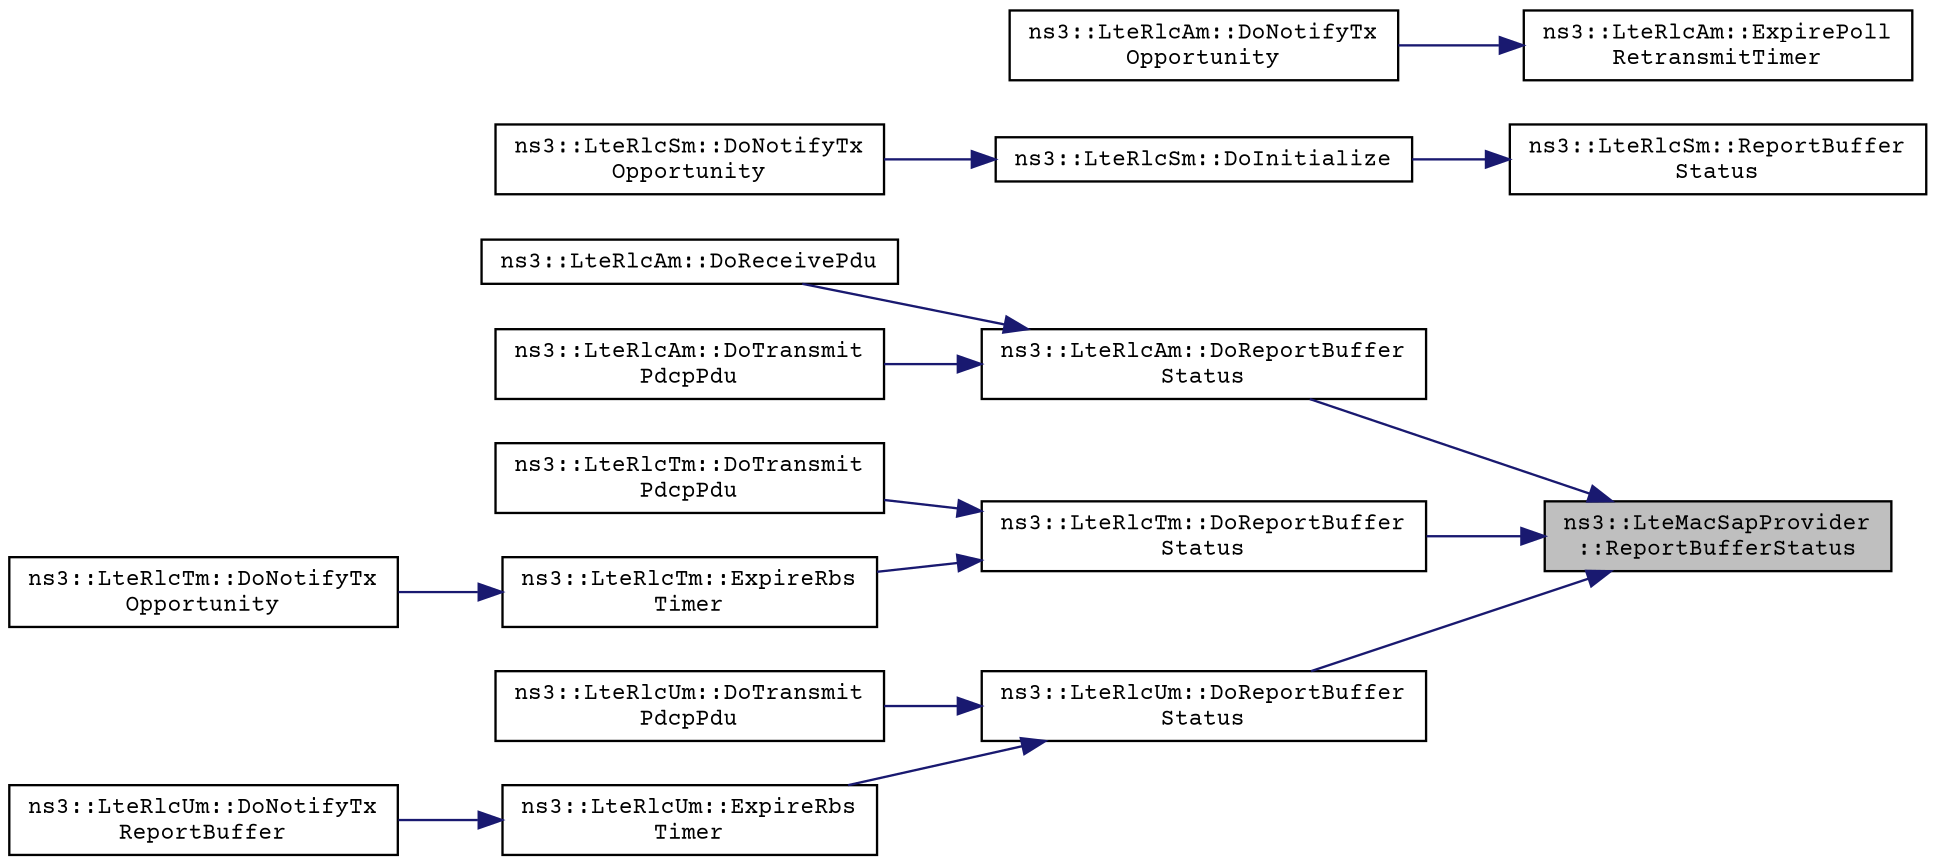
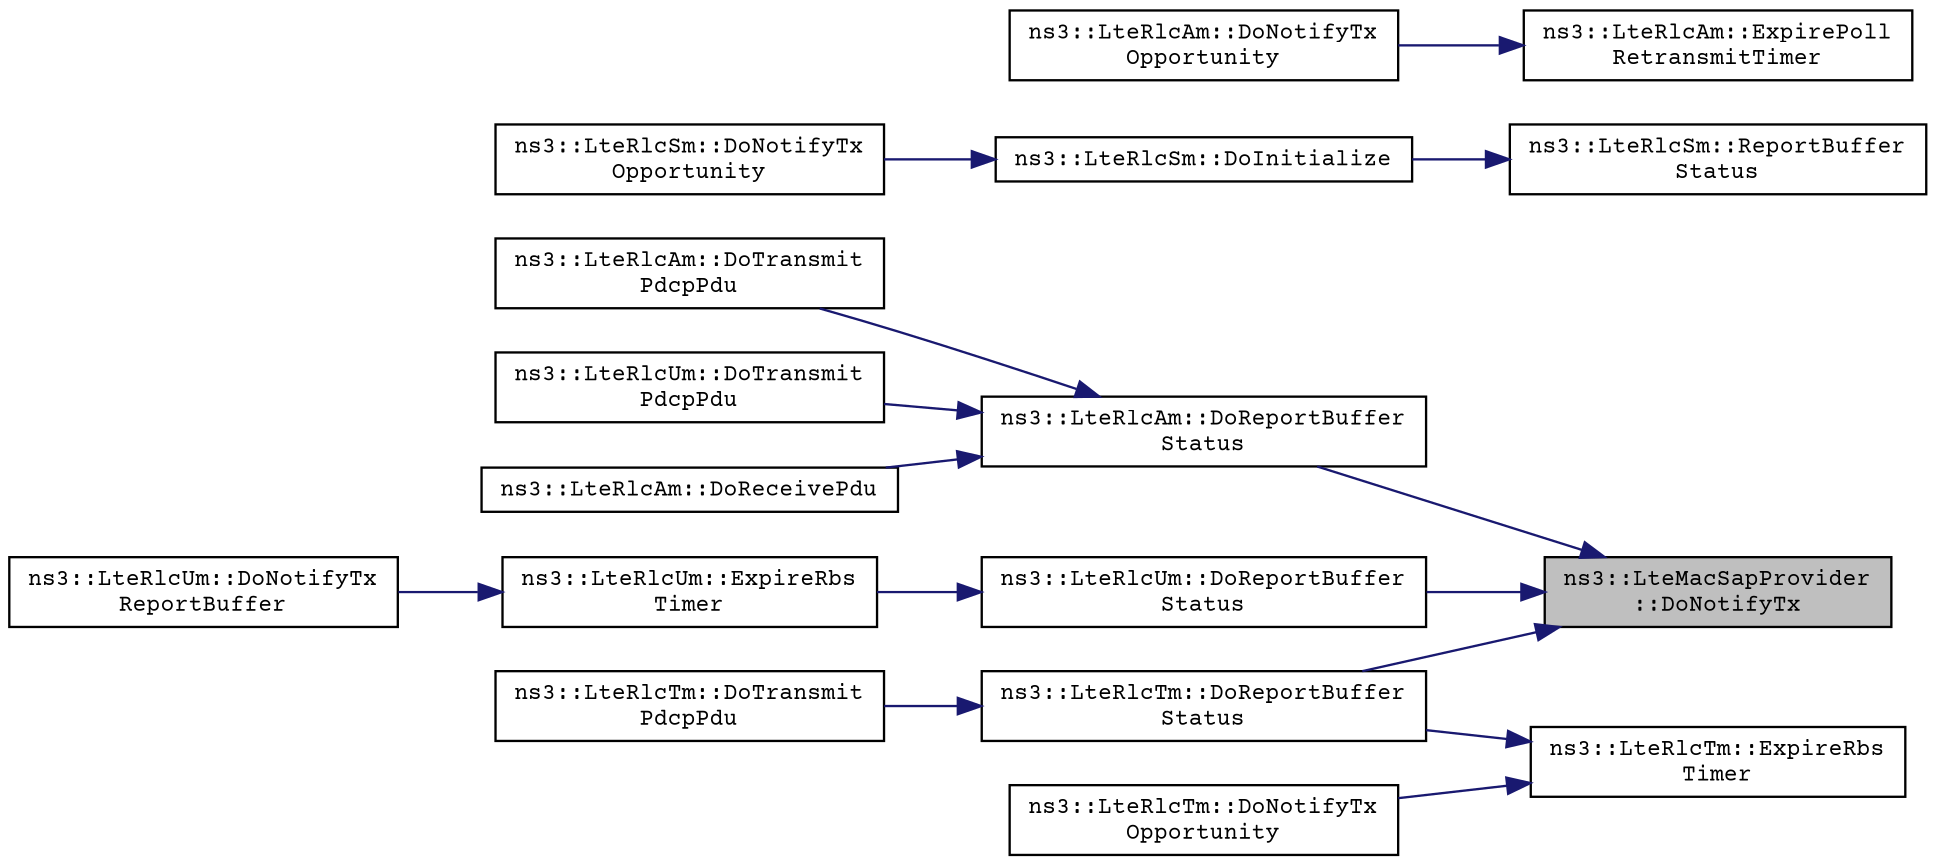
(1718, 536) -> (1718, 592)
(917, 567) -> (1467, 735)
(921, 706) -> (921, 407)
